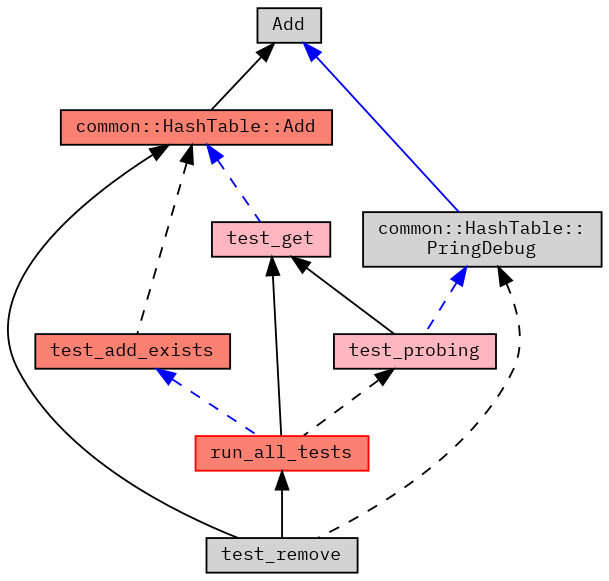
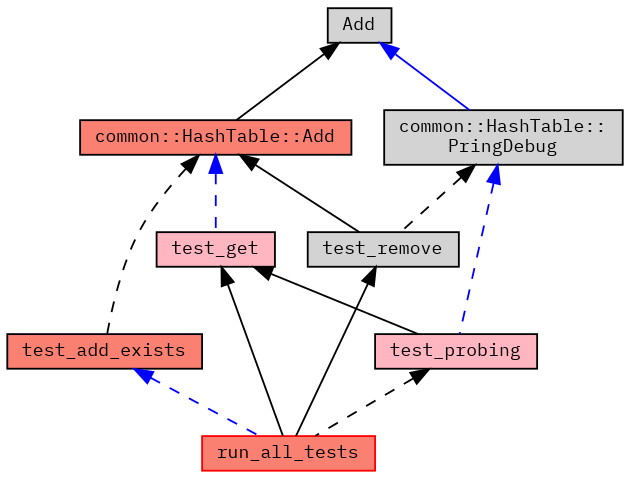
(282, 514) -> (332, 360)
